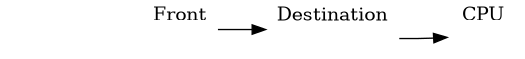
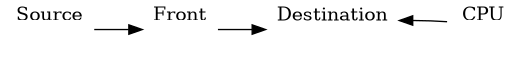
none -> (50, 30)
(416, 39) -> (430, 21)
